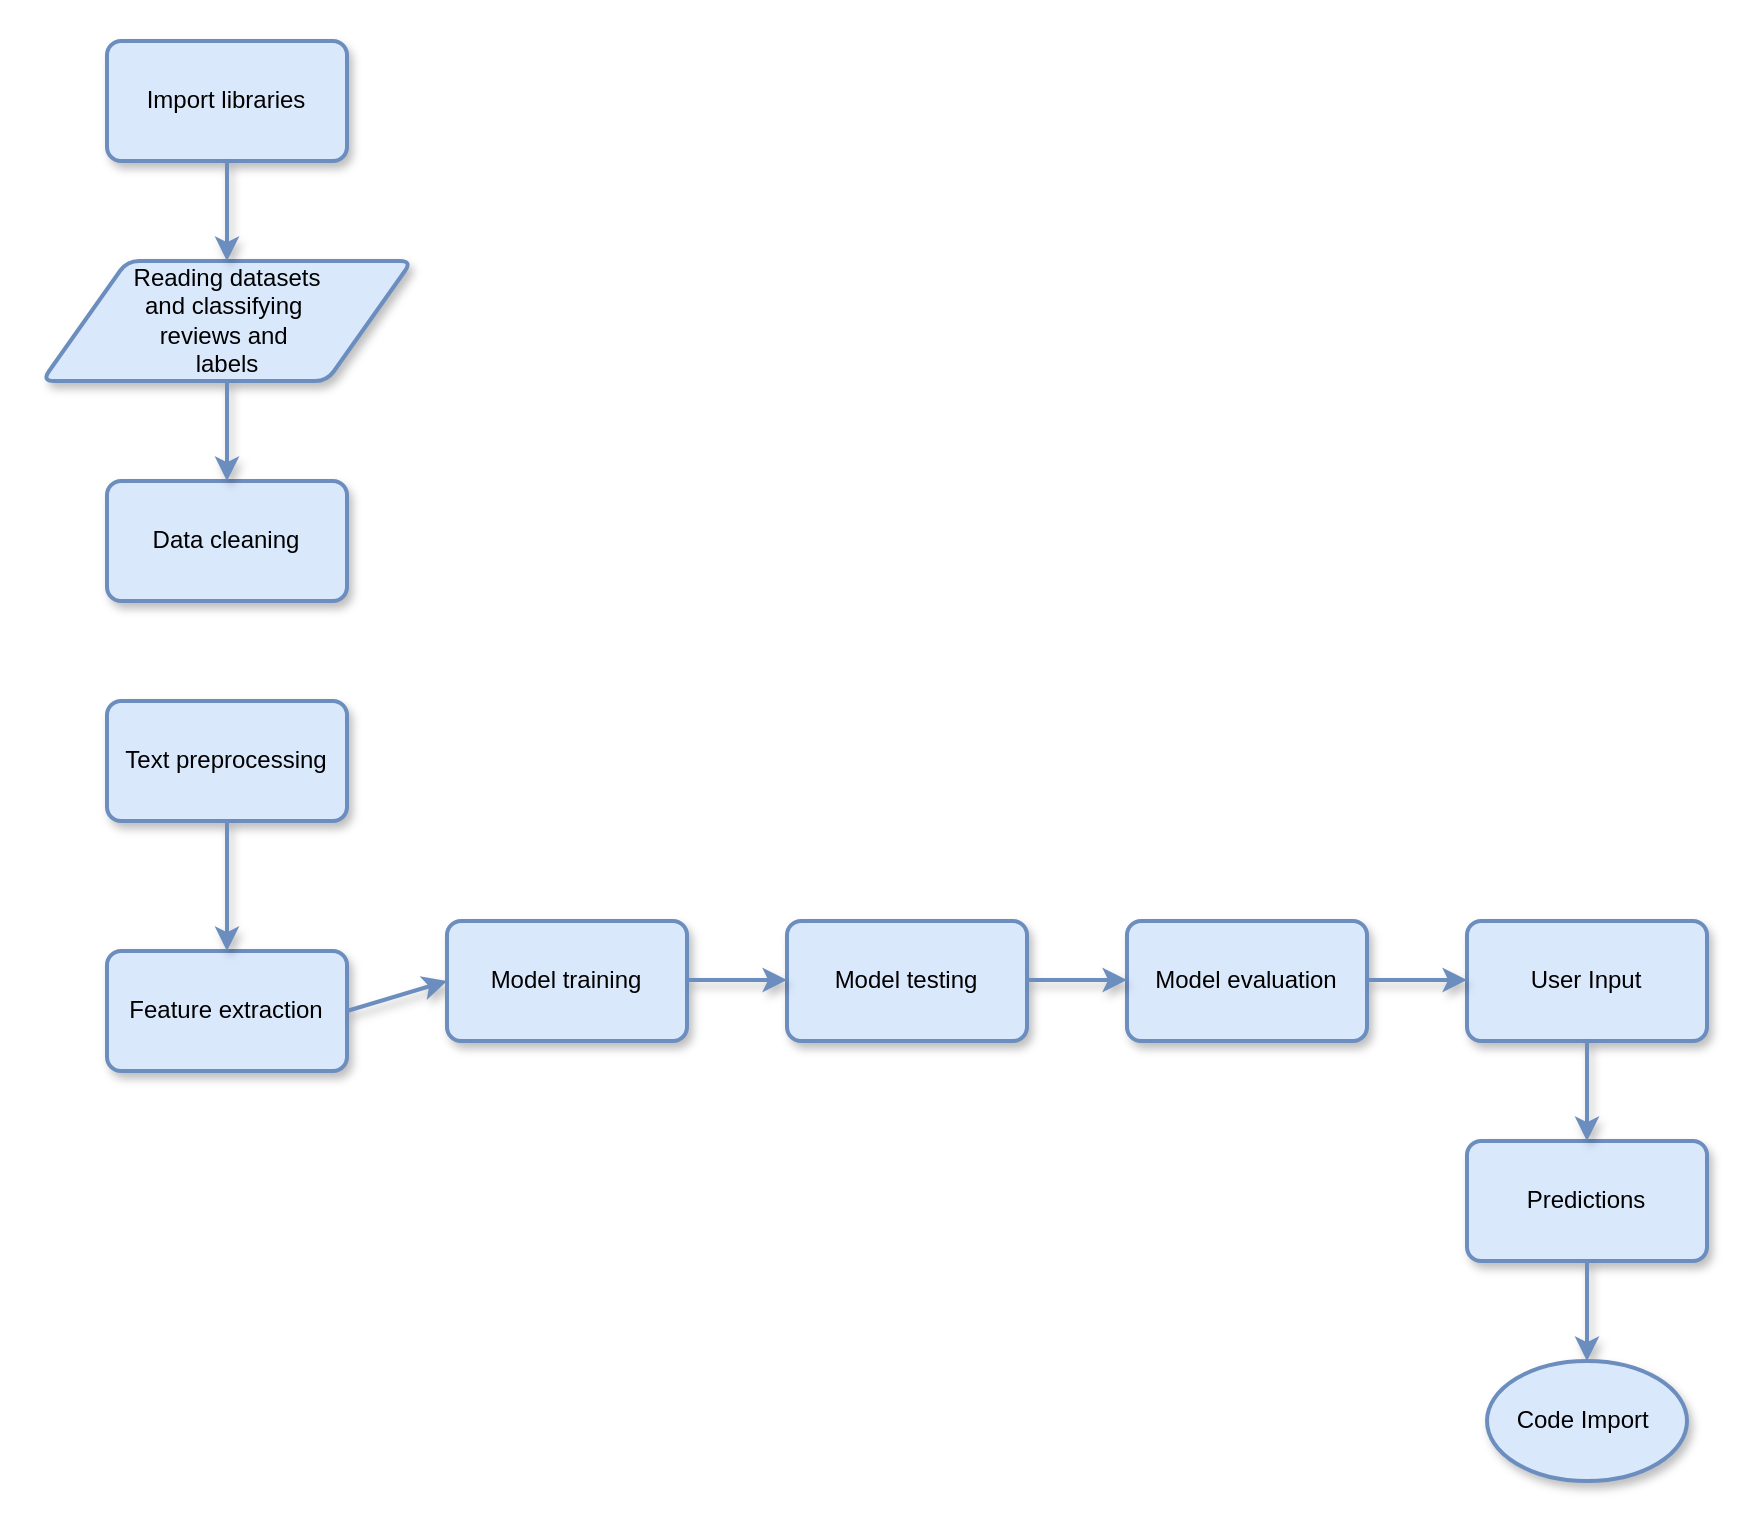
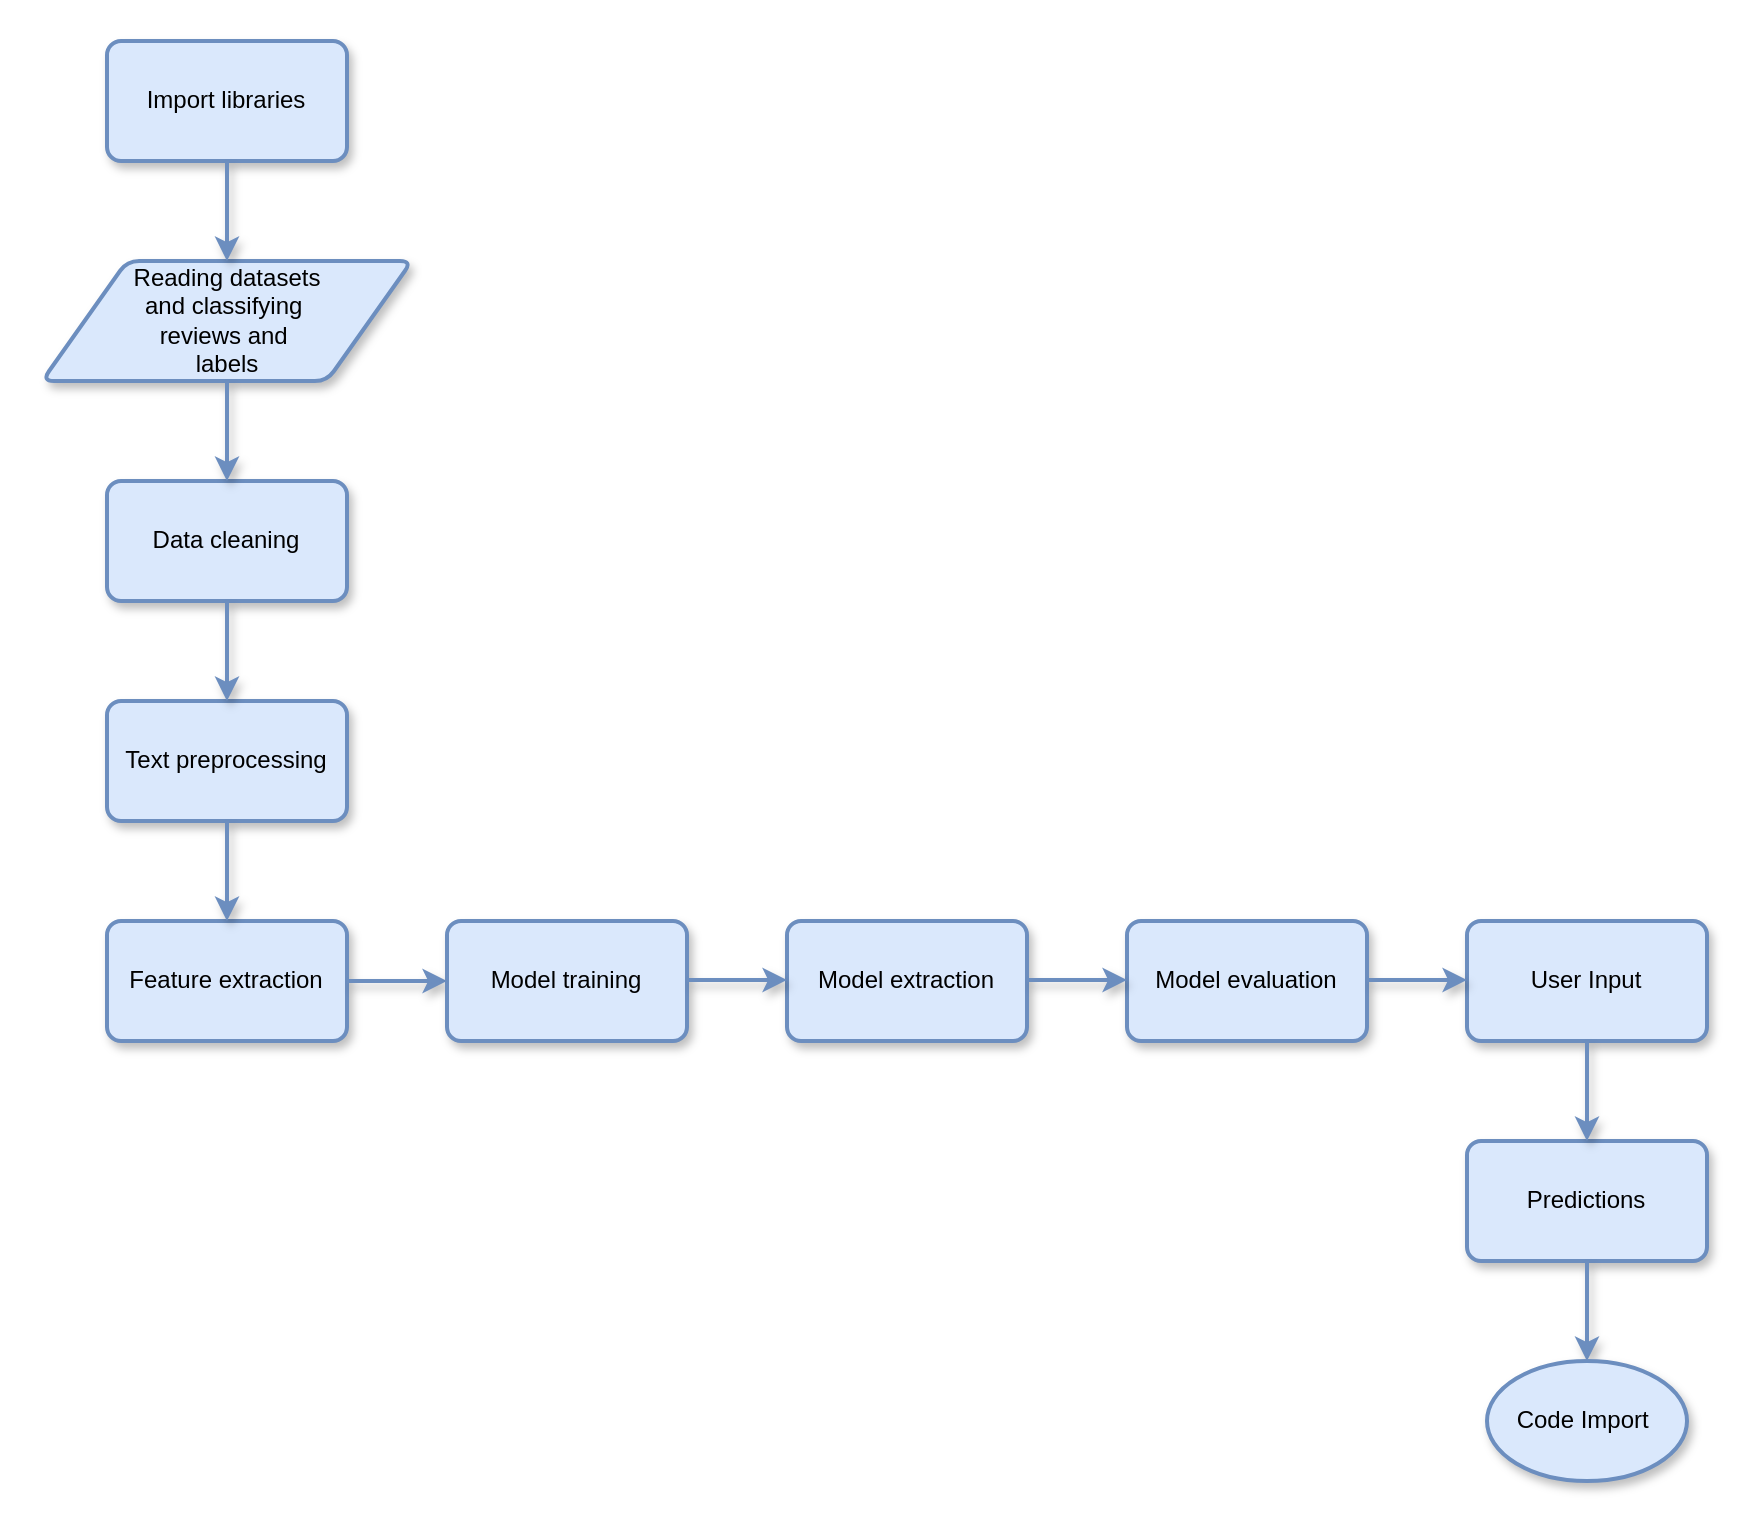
none -> (227, 642)
(907, 981) -> (907, 981)
(227, 1011) -> (227, 981)
